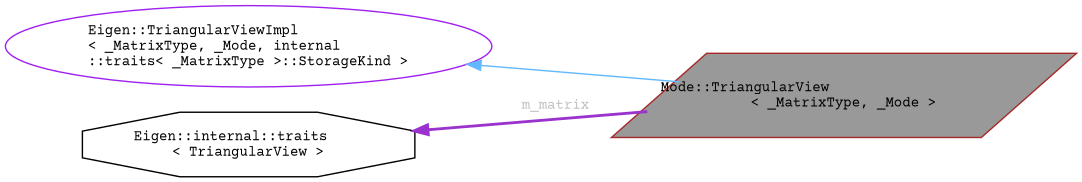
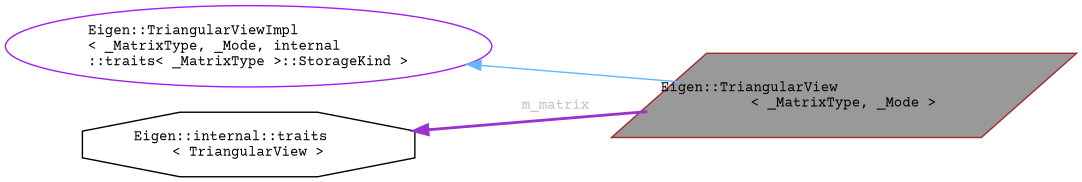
(844, 95) -> (844, 95)
